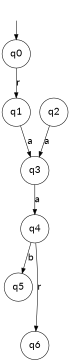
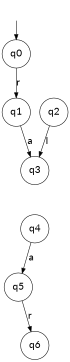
(47, 141) -> (47, 141)
(35, 197) -> none
(31, 258) -> (31, 258)
(38, 285) -> (26, 314)
